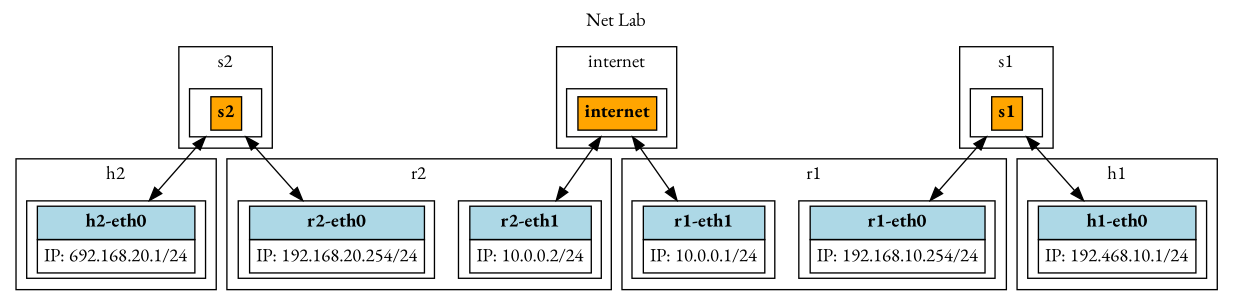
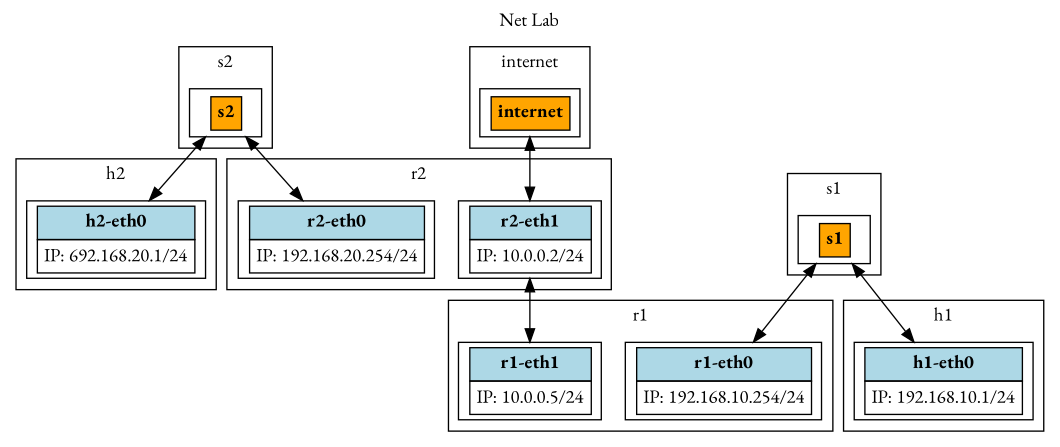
(655, 169) -> (530, 310)
(704, 256) -> (531, 397)
(1117, 256) -> (944, 397)
